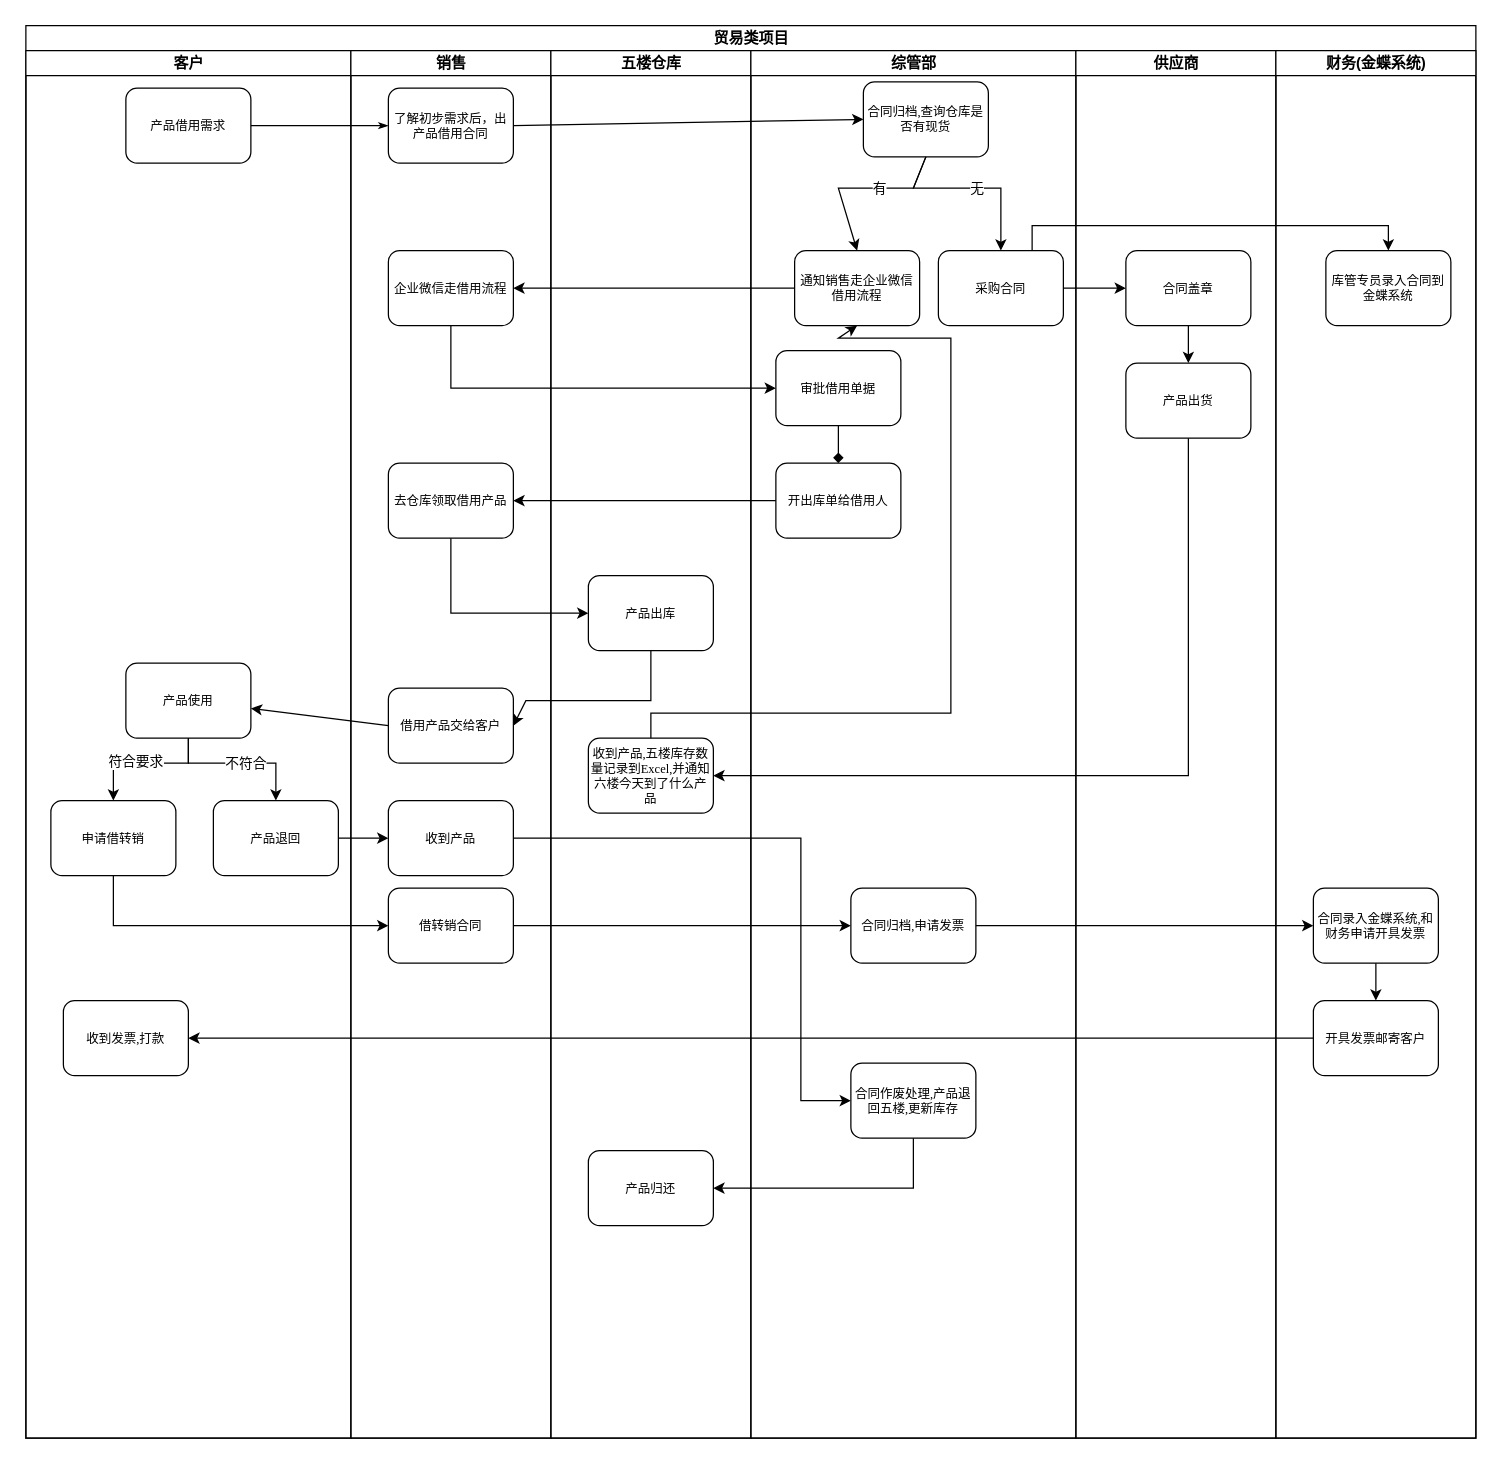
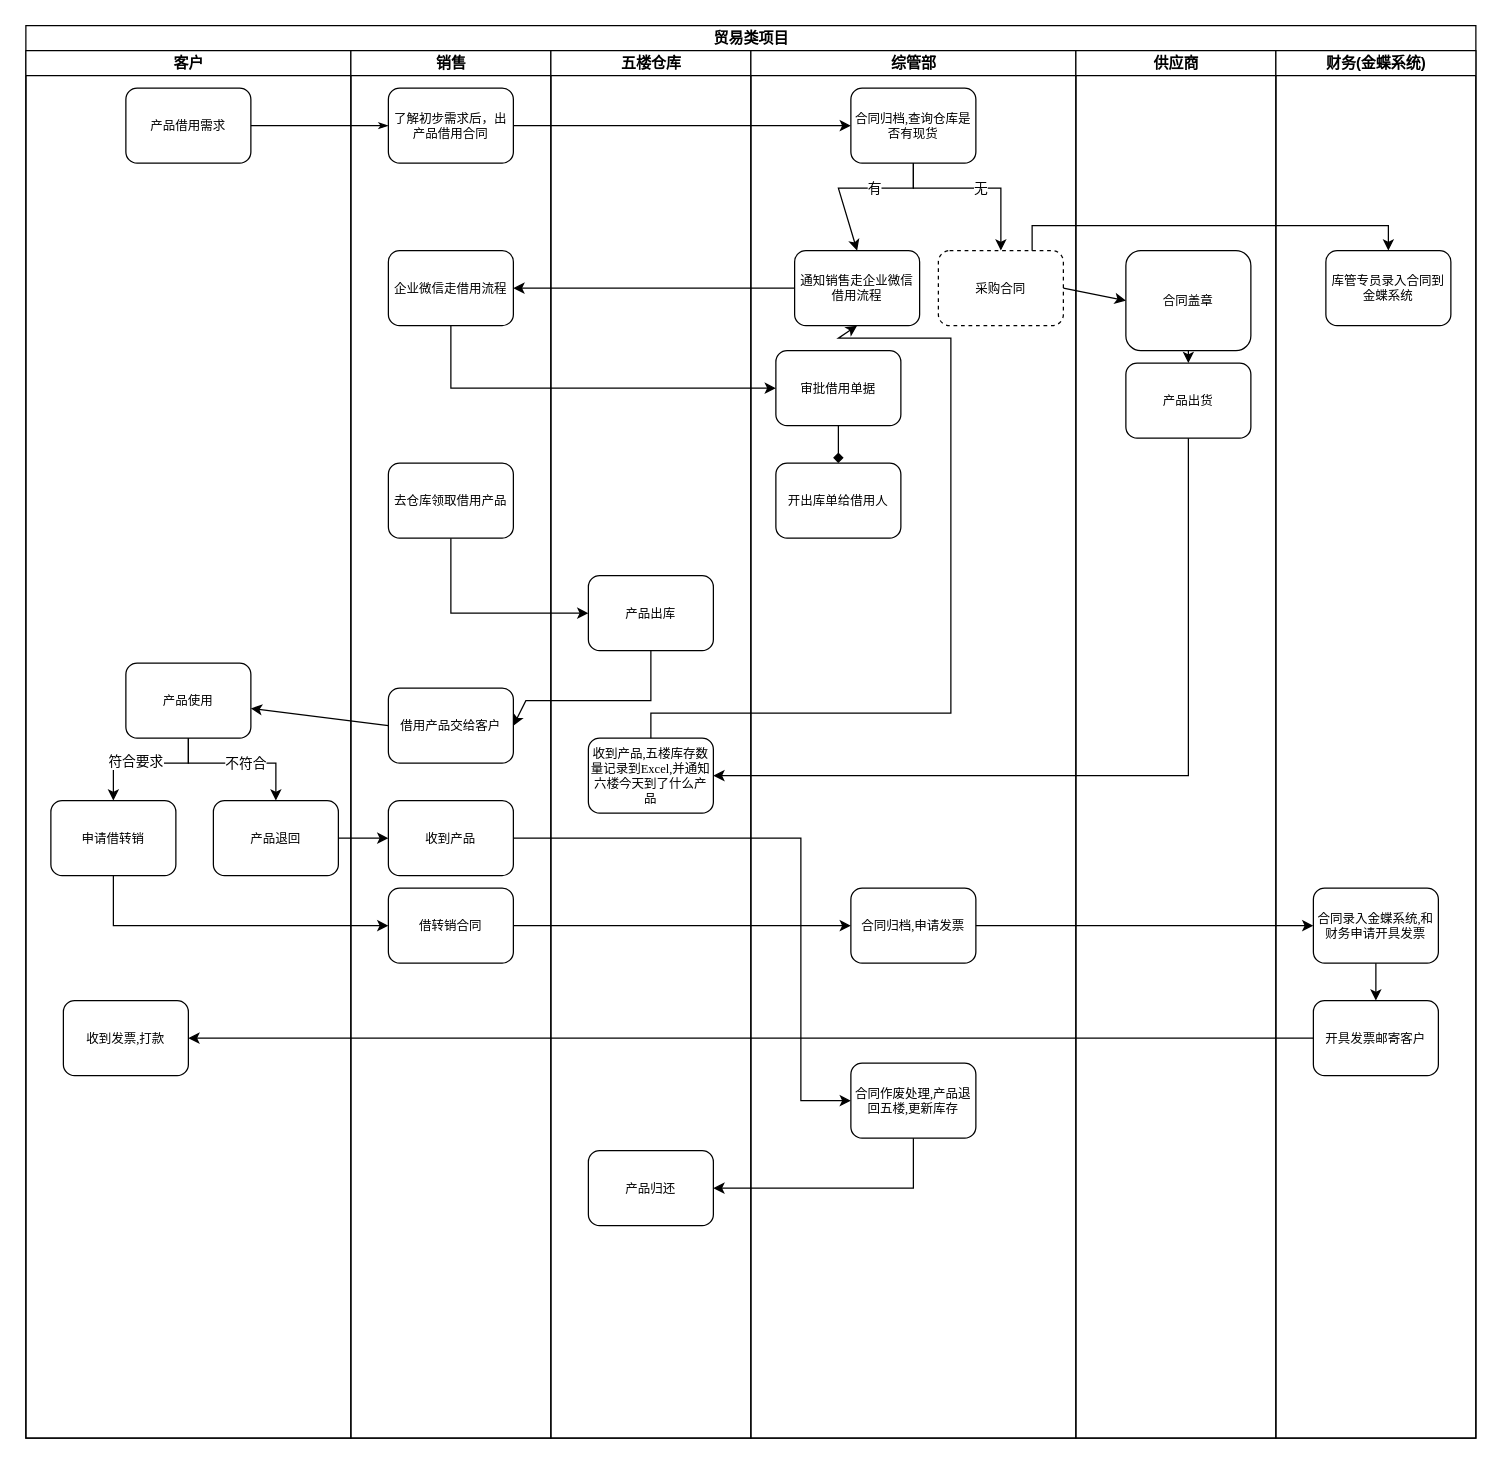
(926, 119) -> (913, 126)
(1001, 288) -> (1001, 288)
(1188, 288) -> (1188, 301)
(648, 501) -> none
